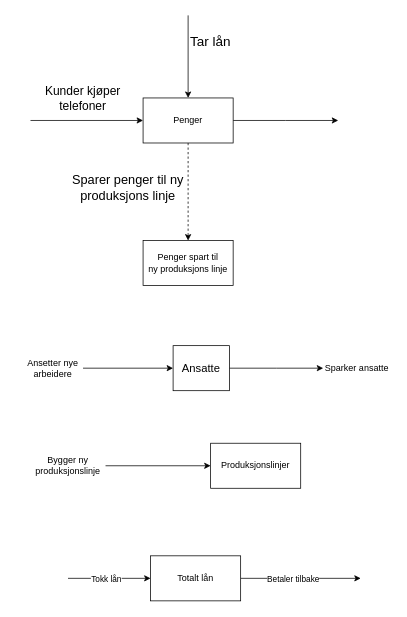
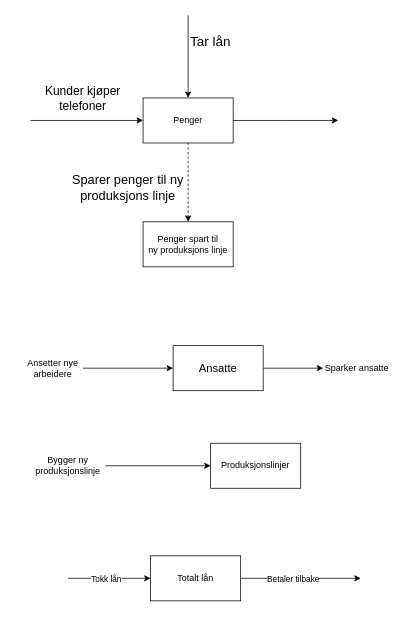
(188, 263) -> (188, 244)
(201, 368) -> (218, 368)
